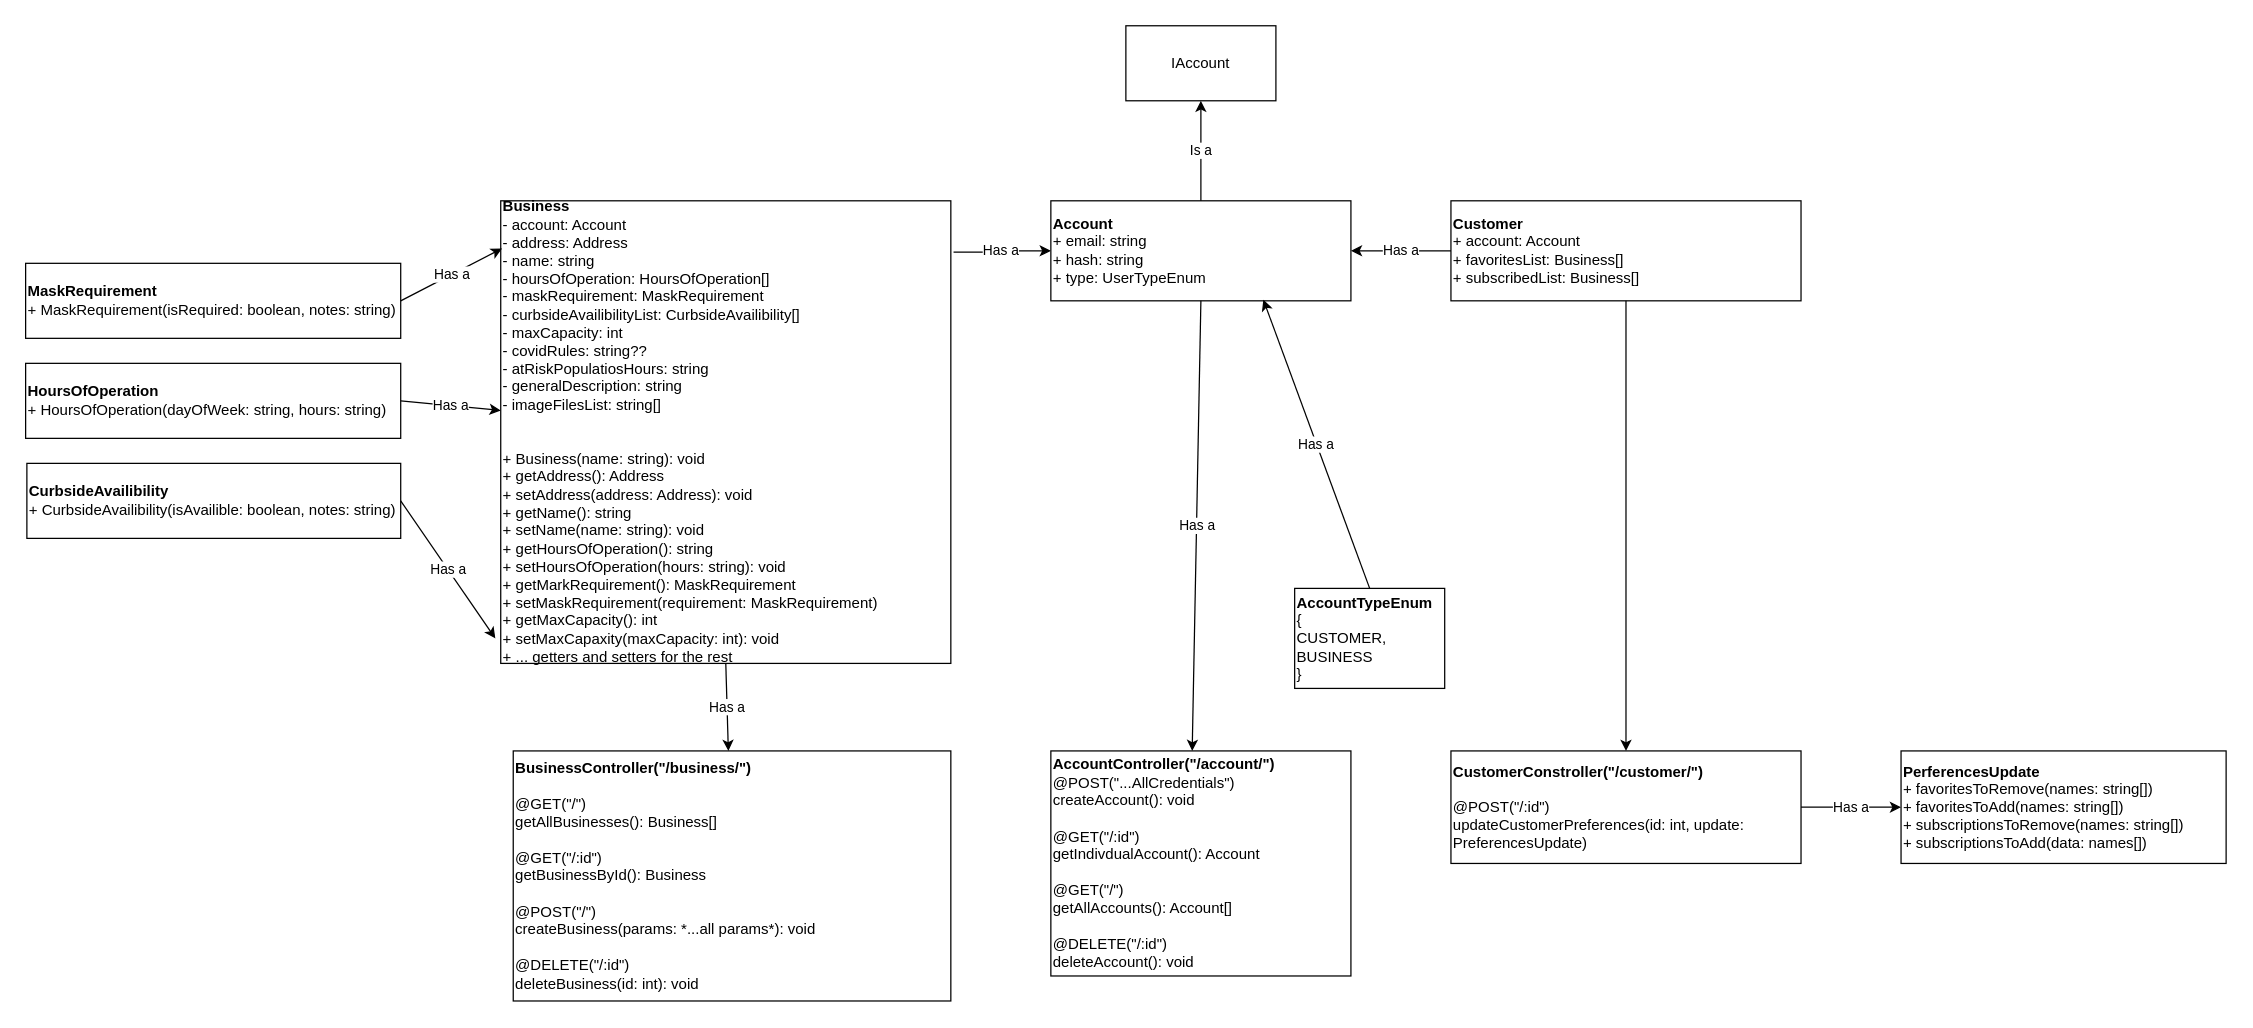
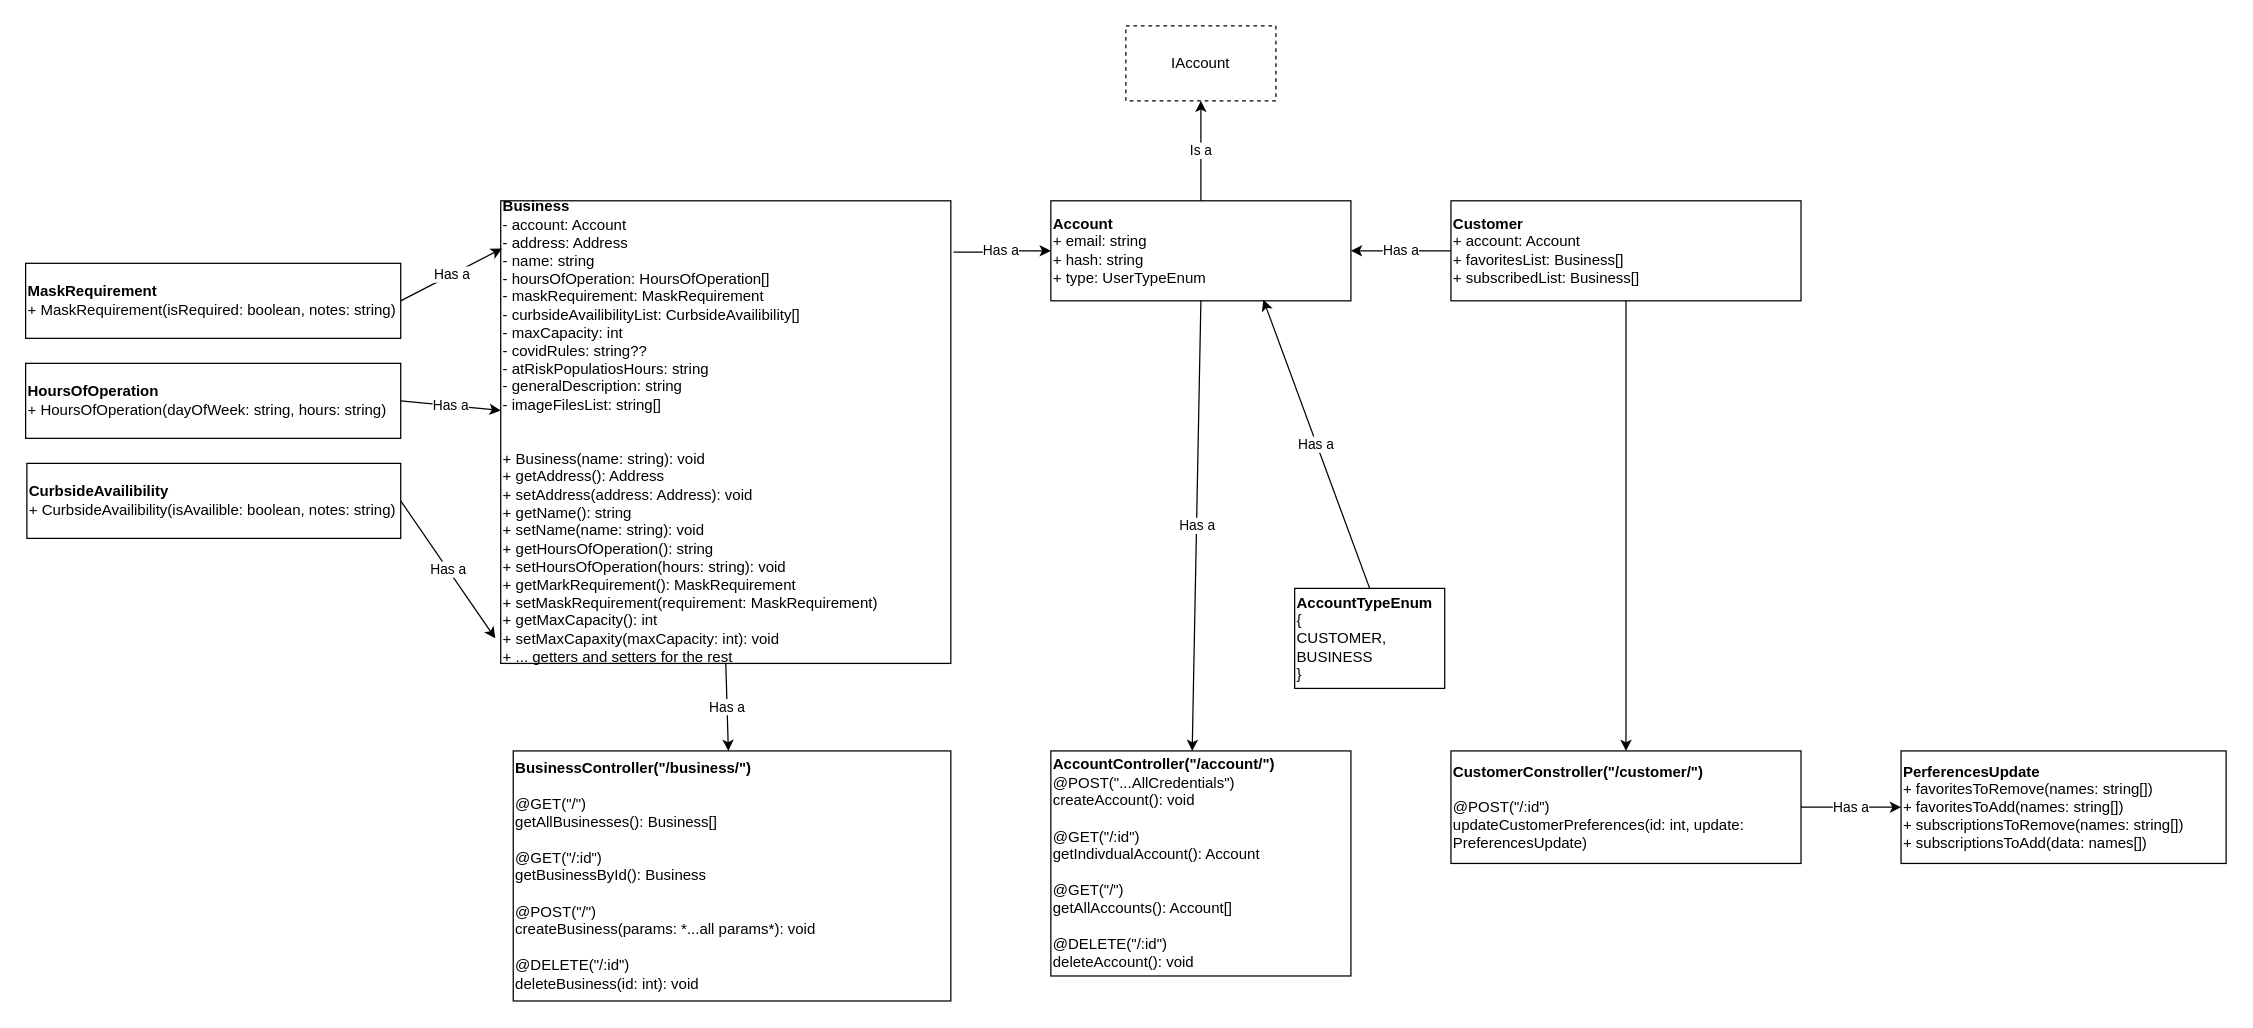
(1201, 63) -> (1201, 63)
